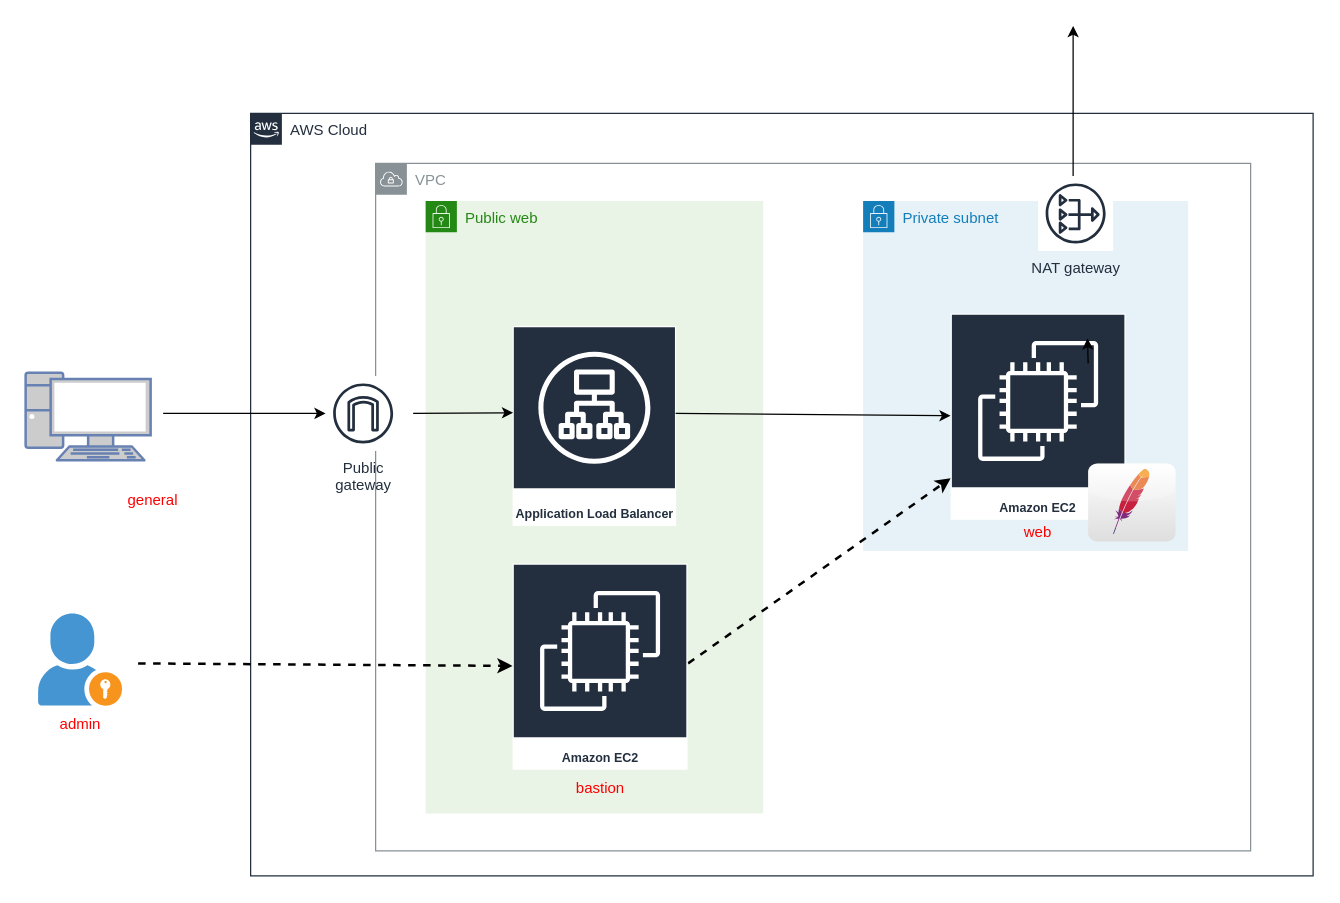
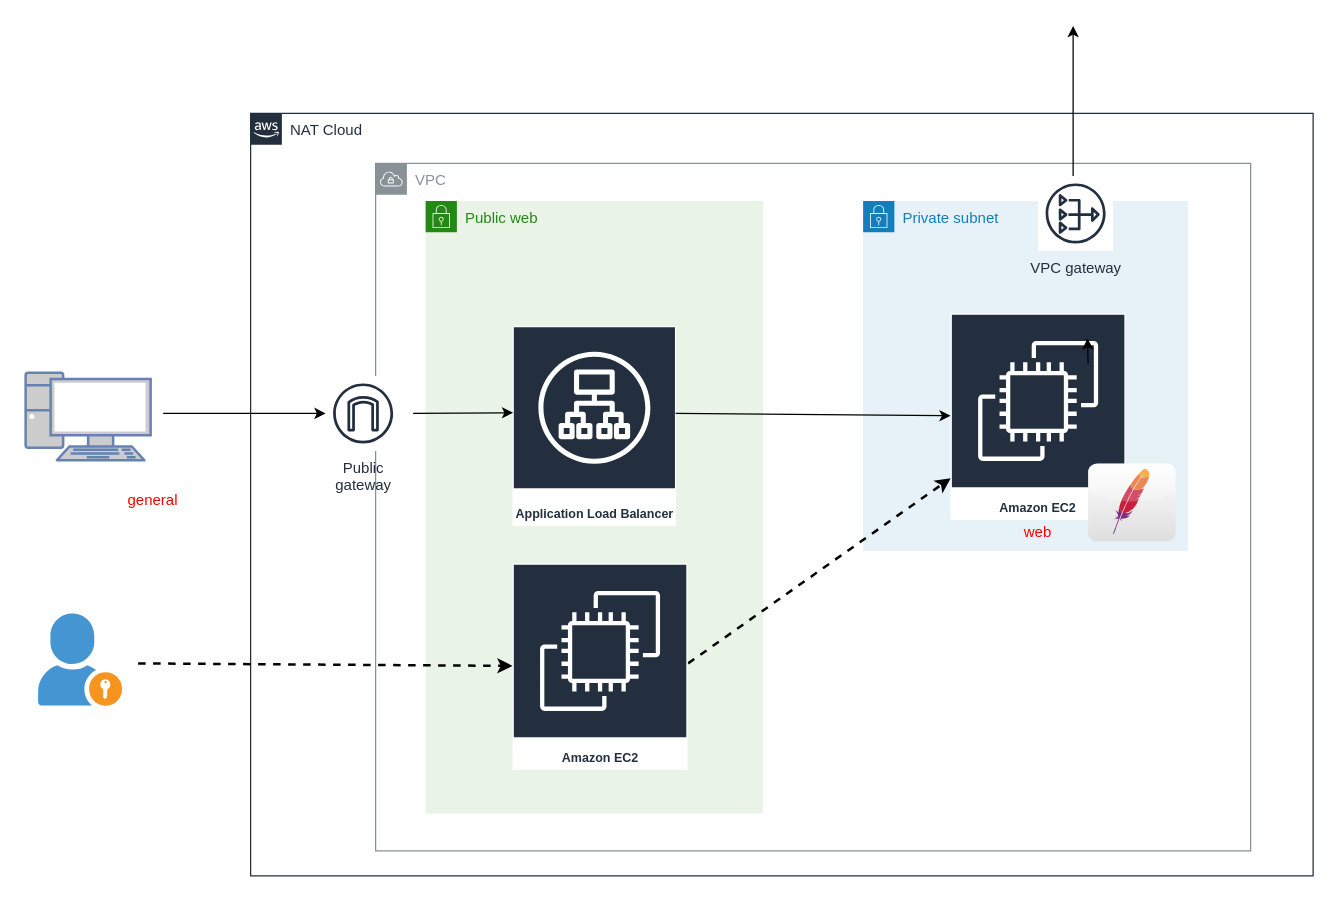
(325, 131) -> (325, 131)
(1076, 268) -> (1076, 268)
(80, 724) -> none
(600, 788) -> none
